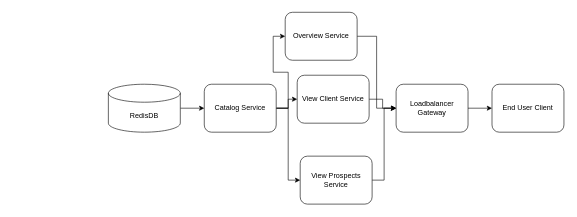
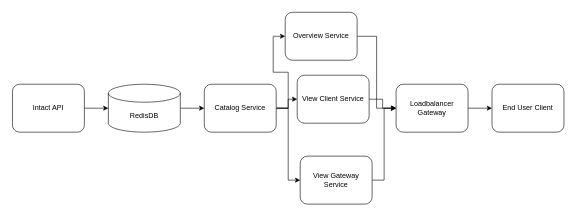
none -> (48, 108)
none -> (102, 108)
(336, 180) -> (336, 180)
